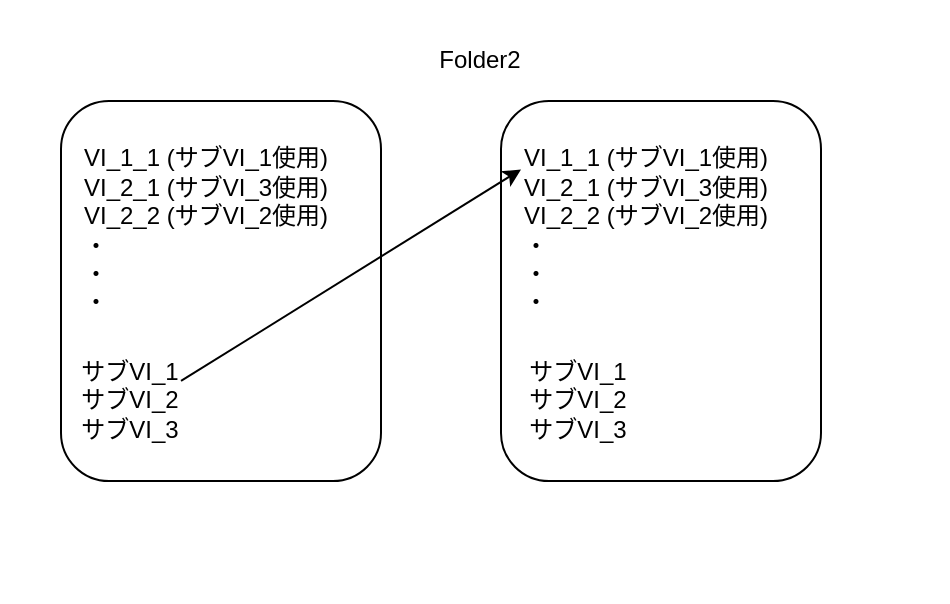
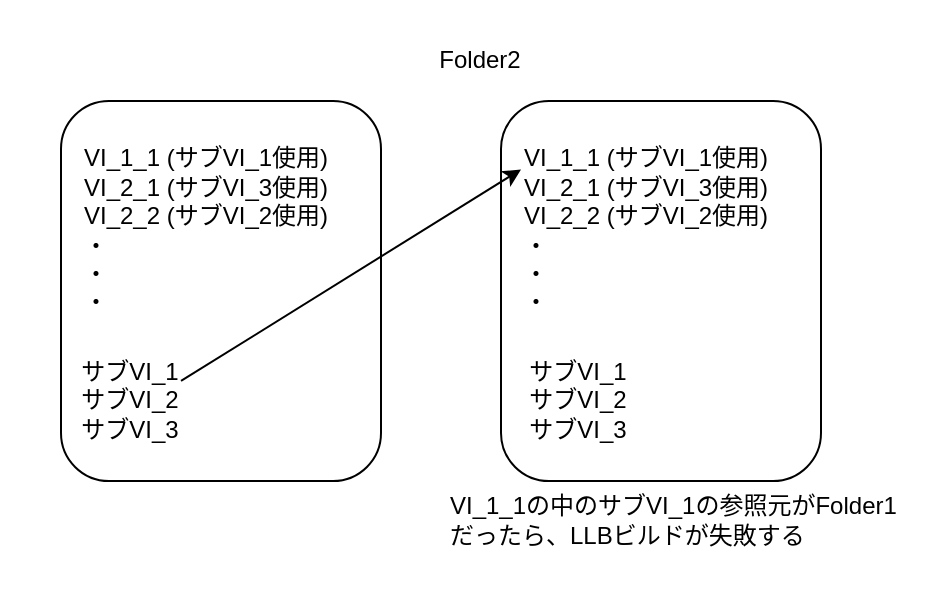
none -> (677, 521)
